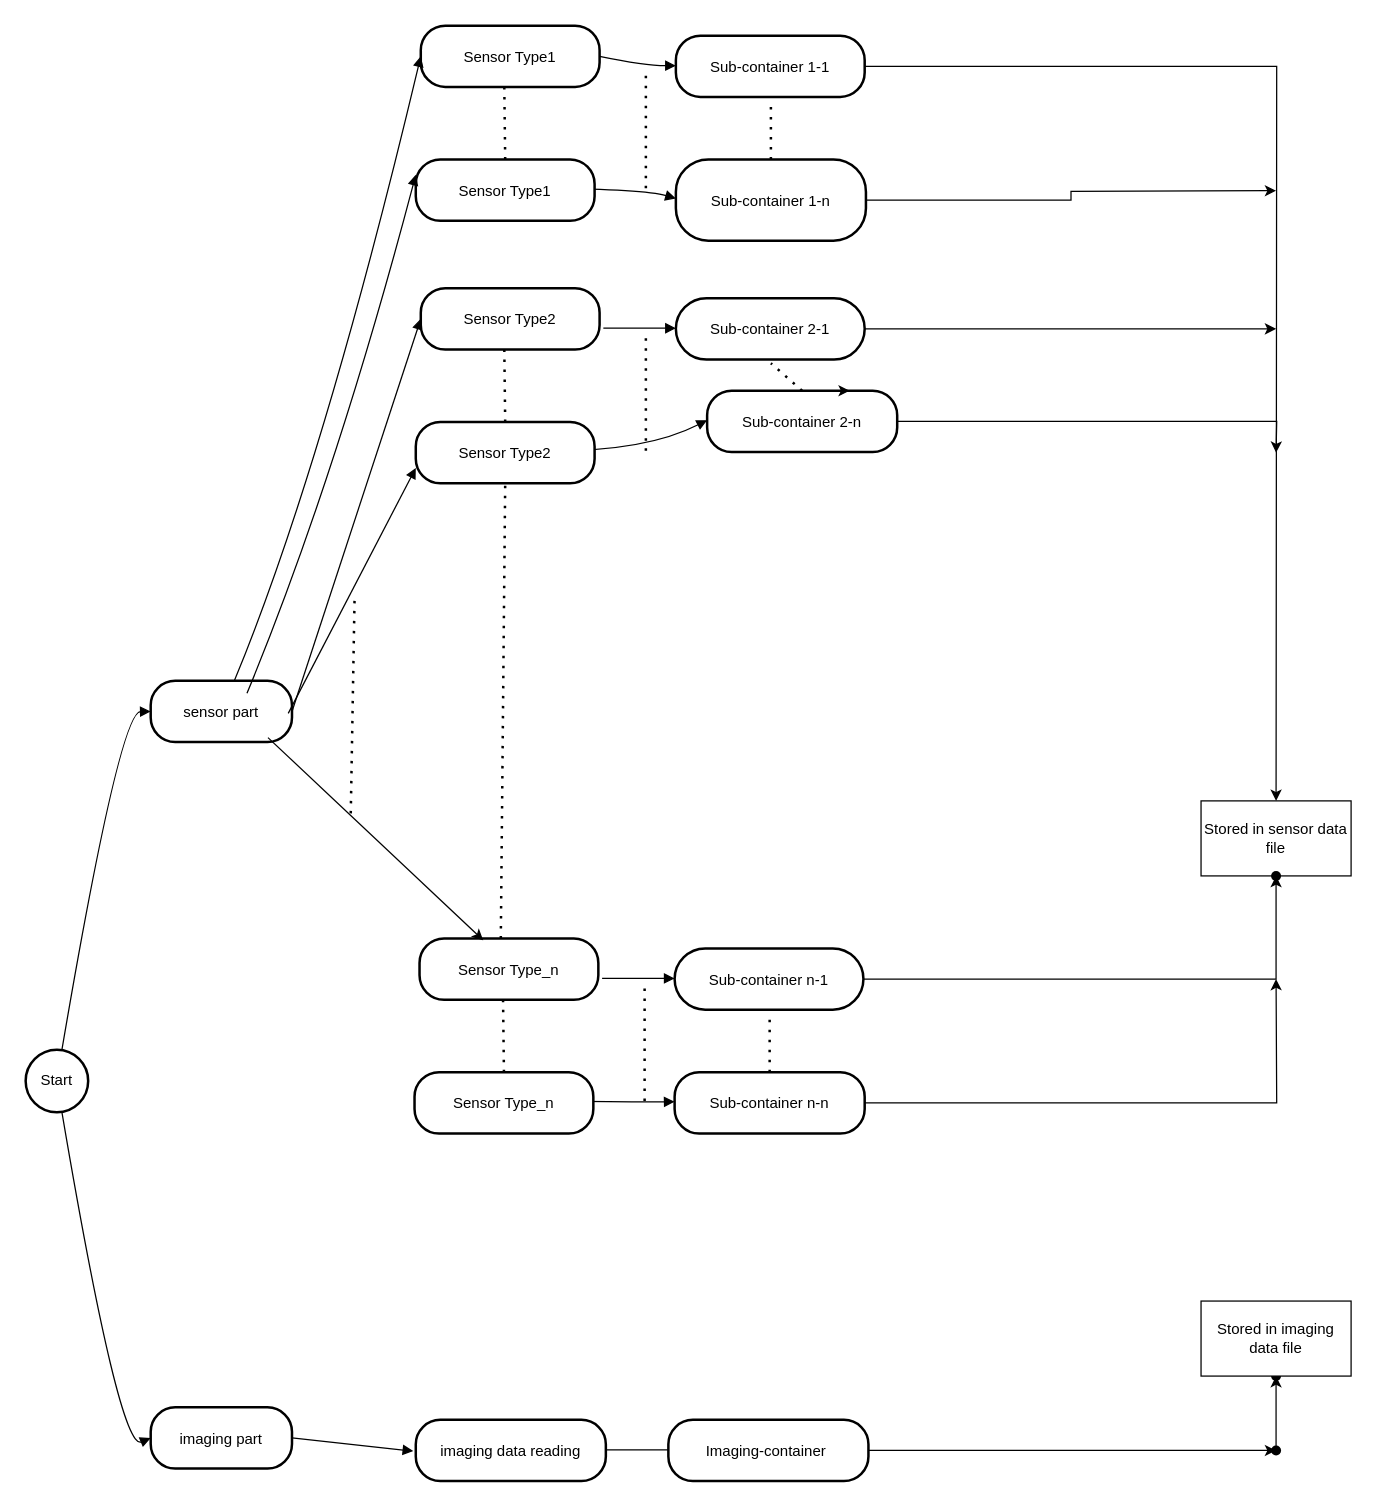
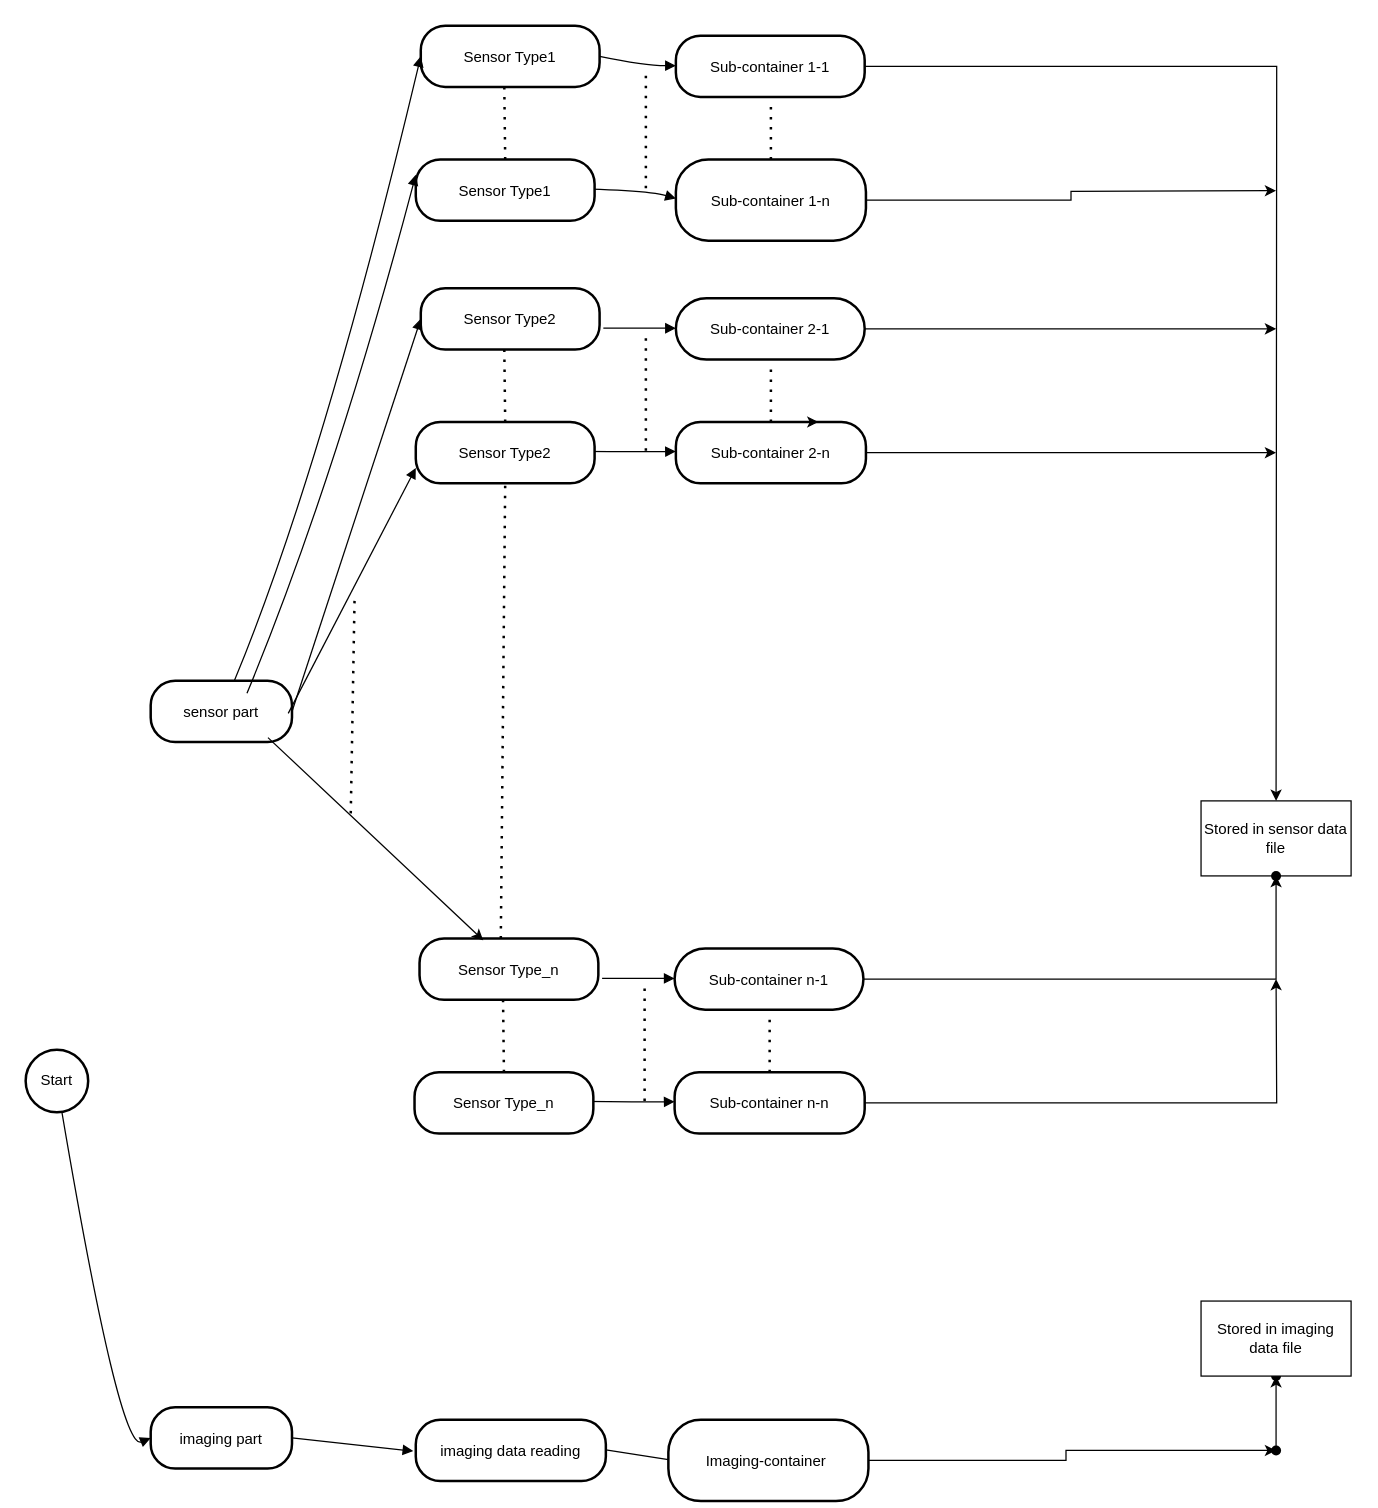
(802, 421) -> (771, 453)
(93, 879) -> none
(768, 1450) -> (768, 1460)
